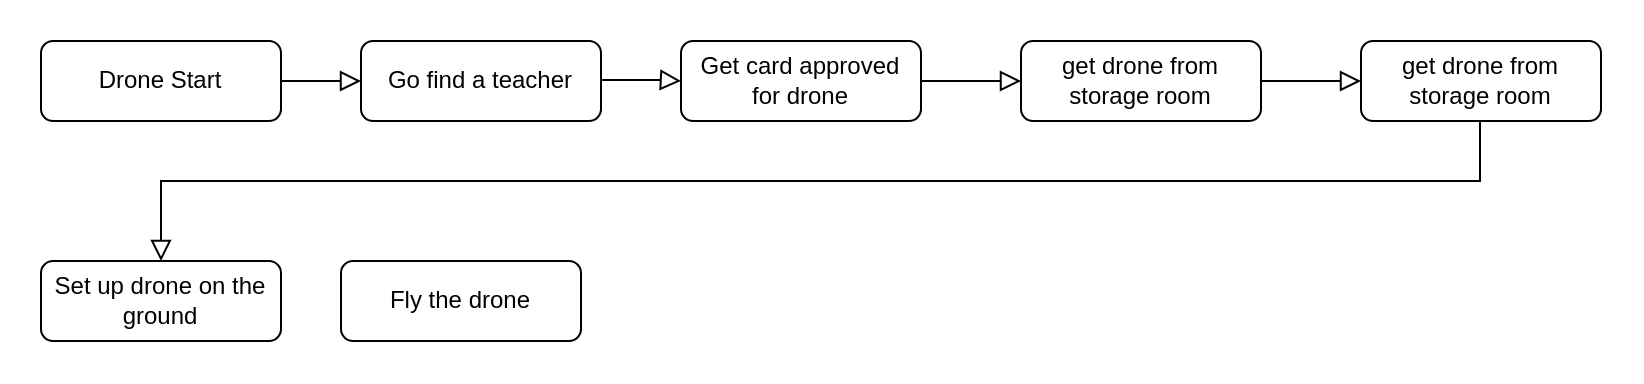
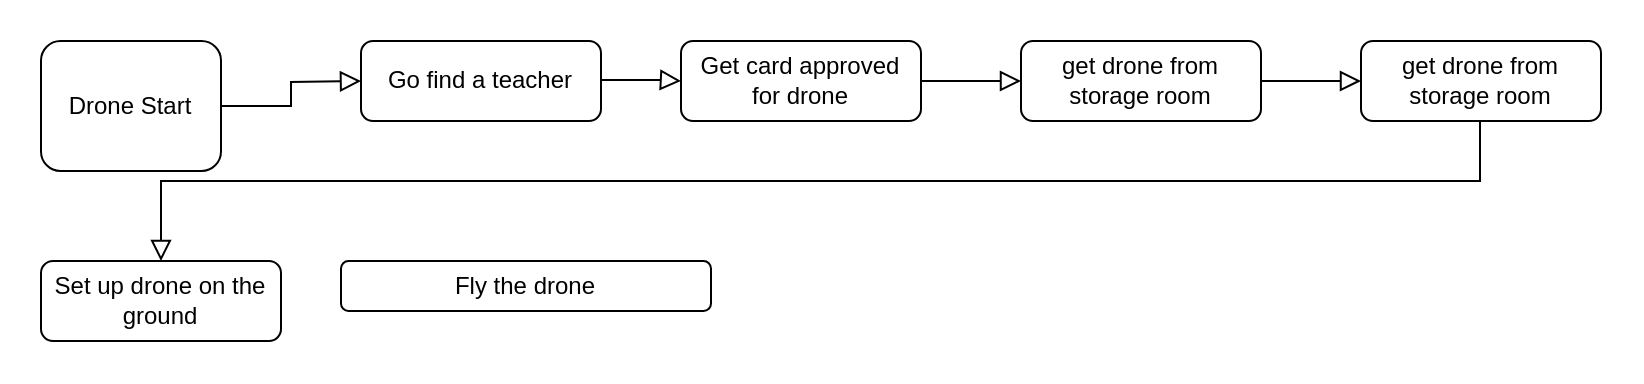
(161, 81) -> (131, 106)
(461, 301) -> (526, 286)
